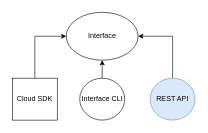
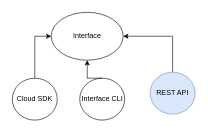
(102, 36) -> (87, 36)
(35, 99) -> (35, 99)
(173, 99) -> (173, 93)
